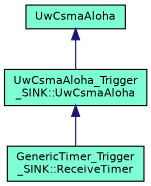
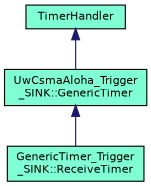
(76, 17) -> (76, 17)
(76, 88) -> (76, 88)
